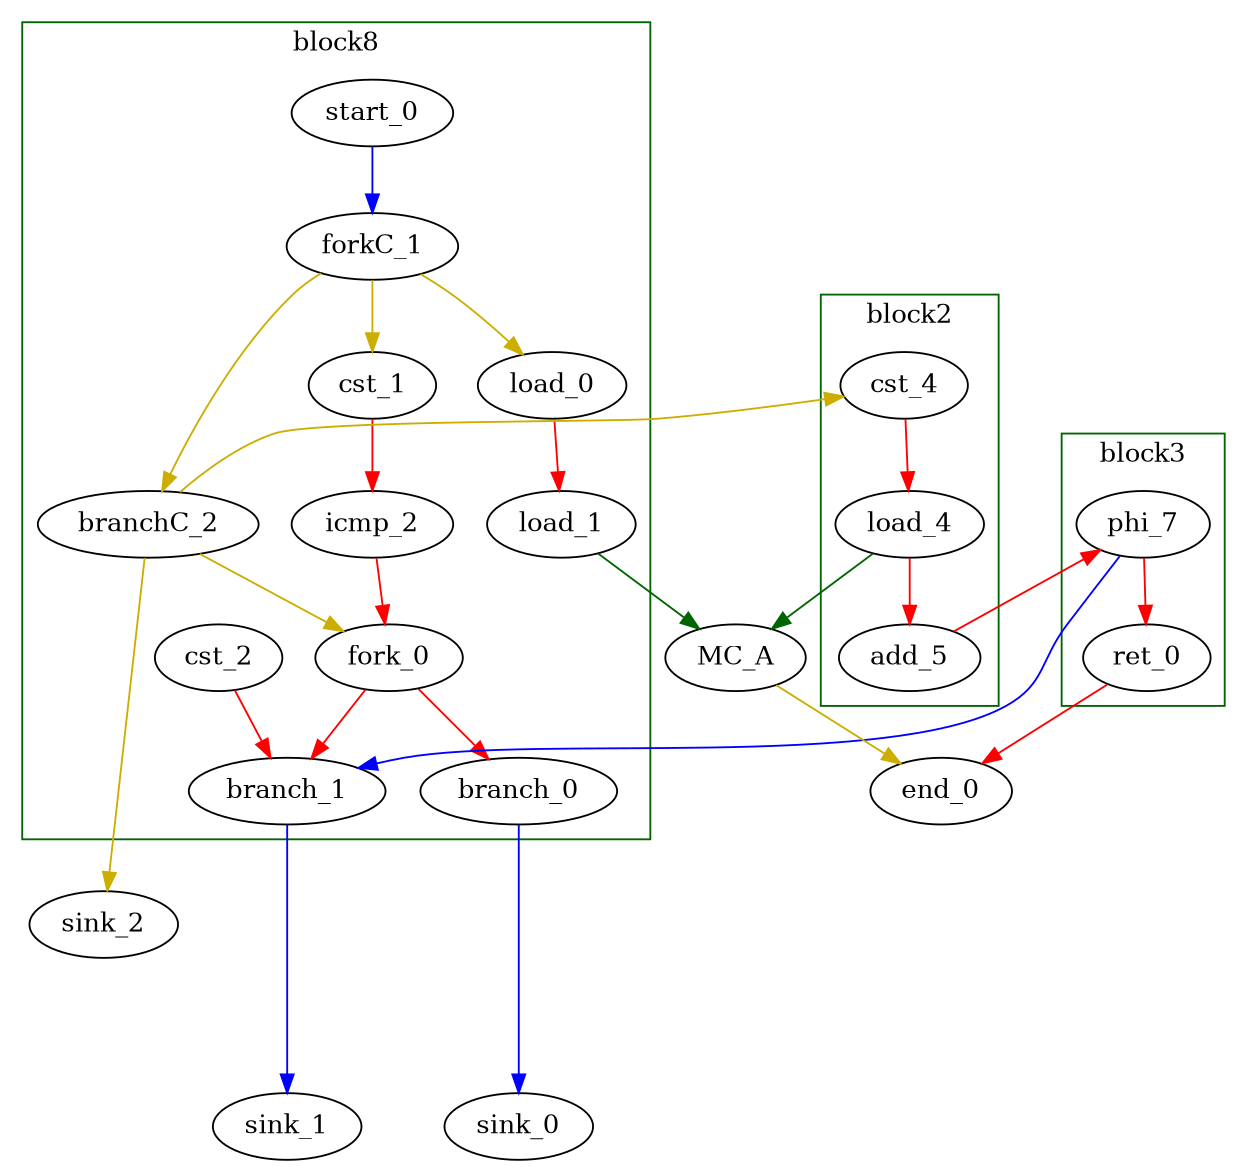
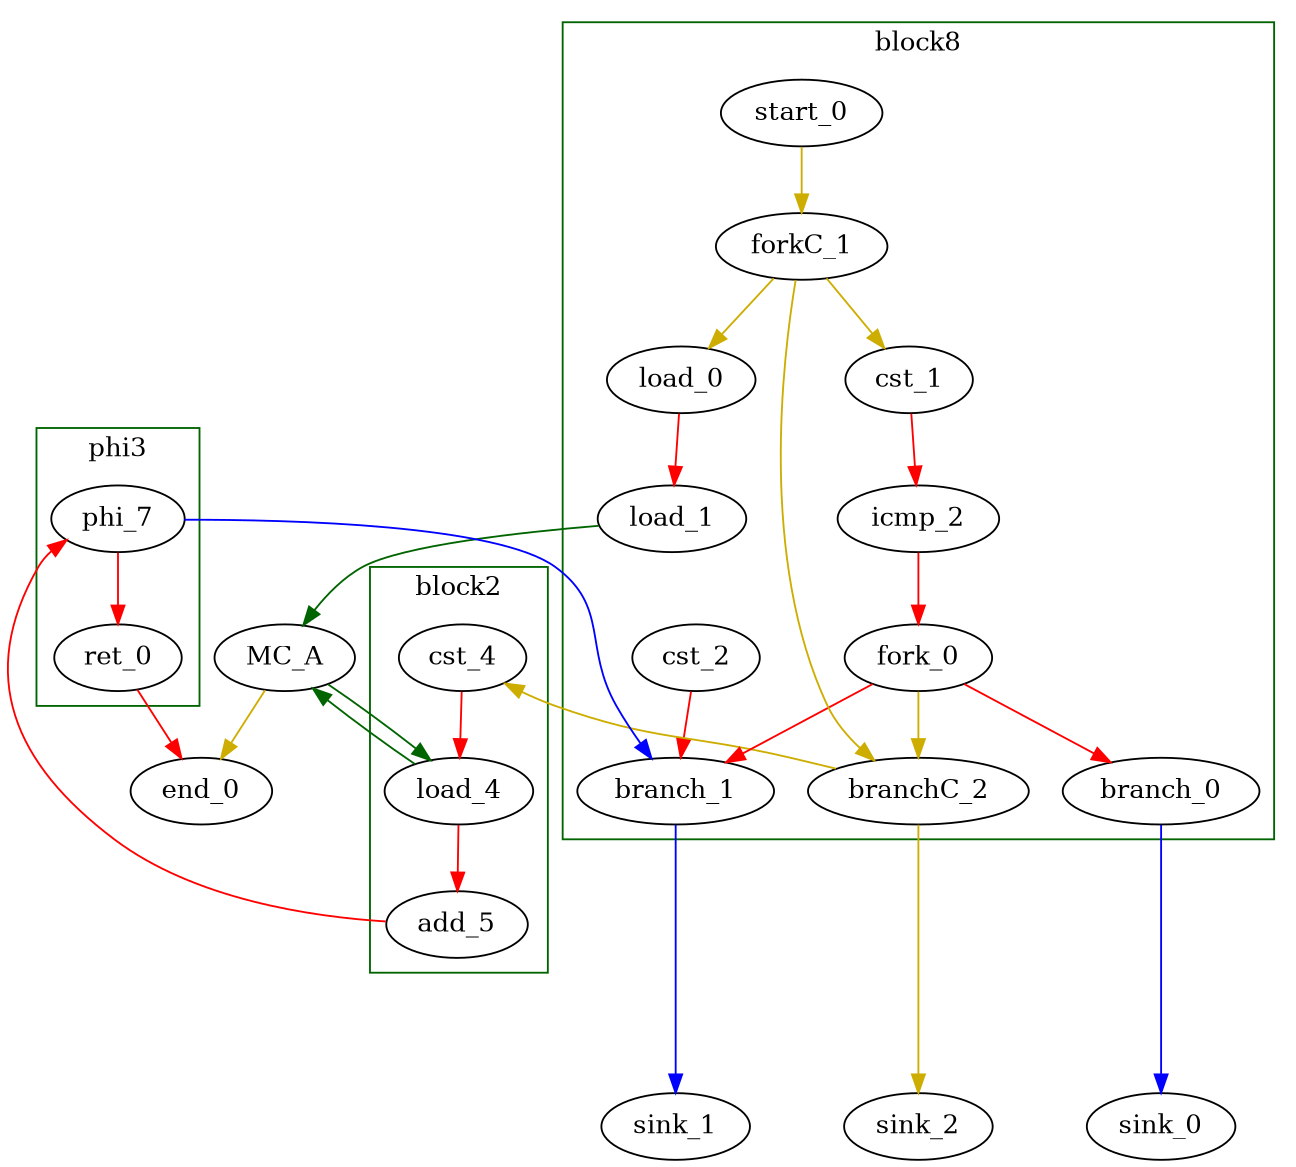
(372, 171) -> (802, 171)
(1143, 455) -> (118, 449)
(263, 588) -> (918, 715)
none -> (381, 722)
